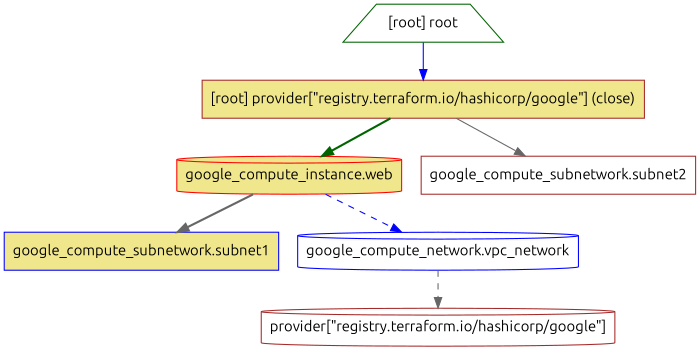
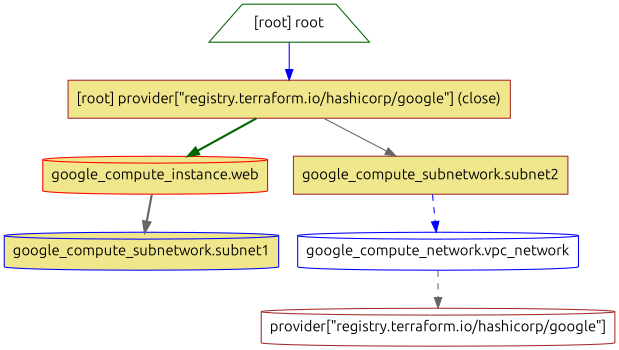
(558, 175) -> (431, 175)
(359, 211) -> (434, 208)
(141, 251) -> (141, 251)
